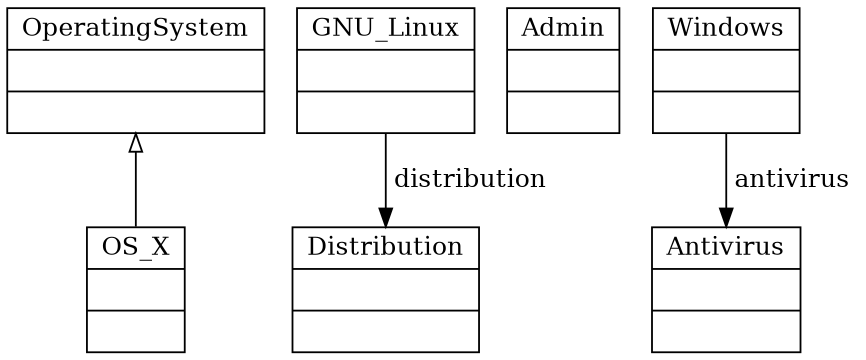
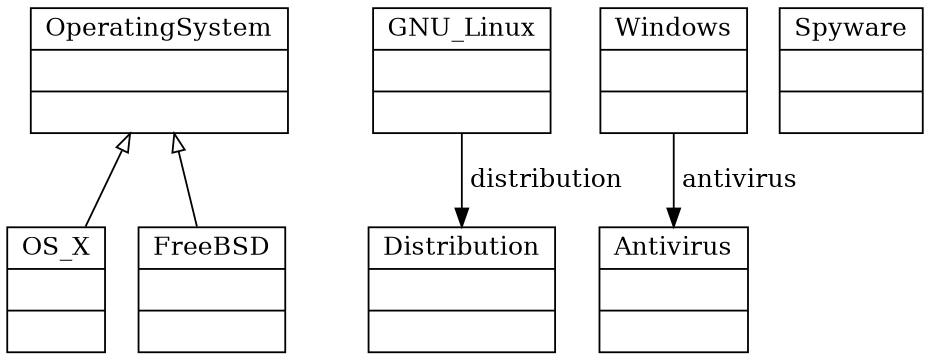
(563, 71) -> none
none -> (851, 71)
none -> (212, 290)
